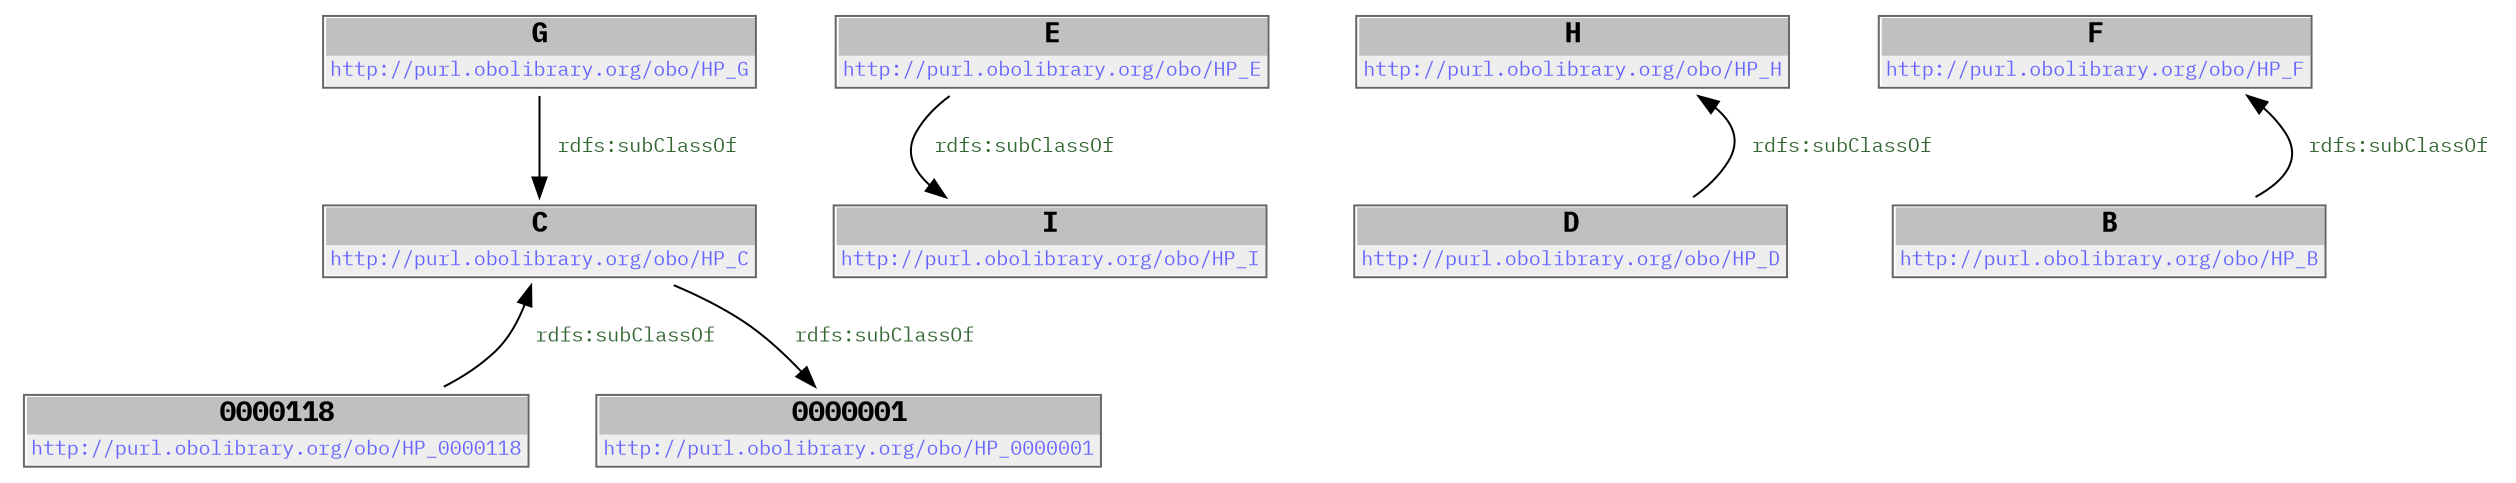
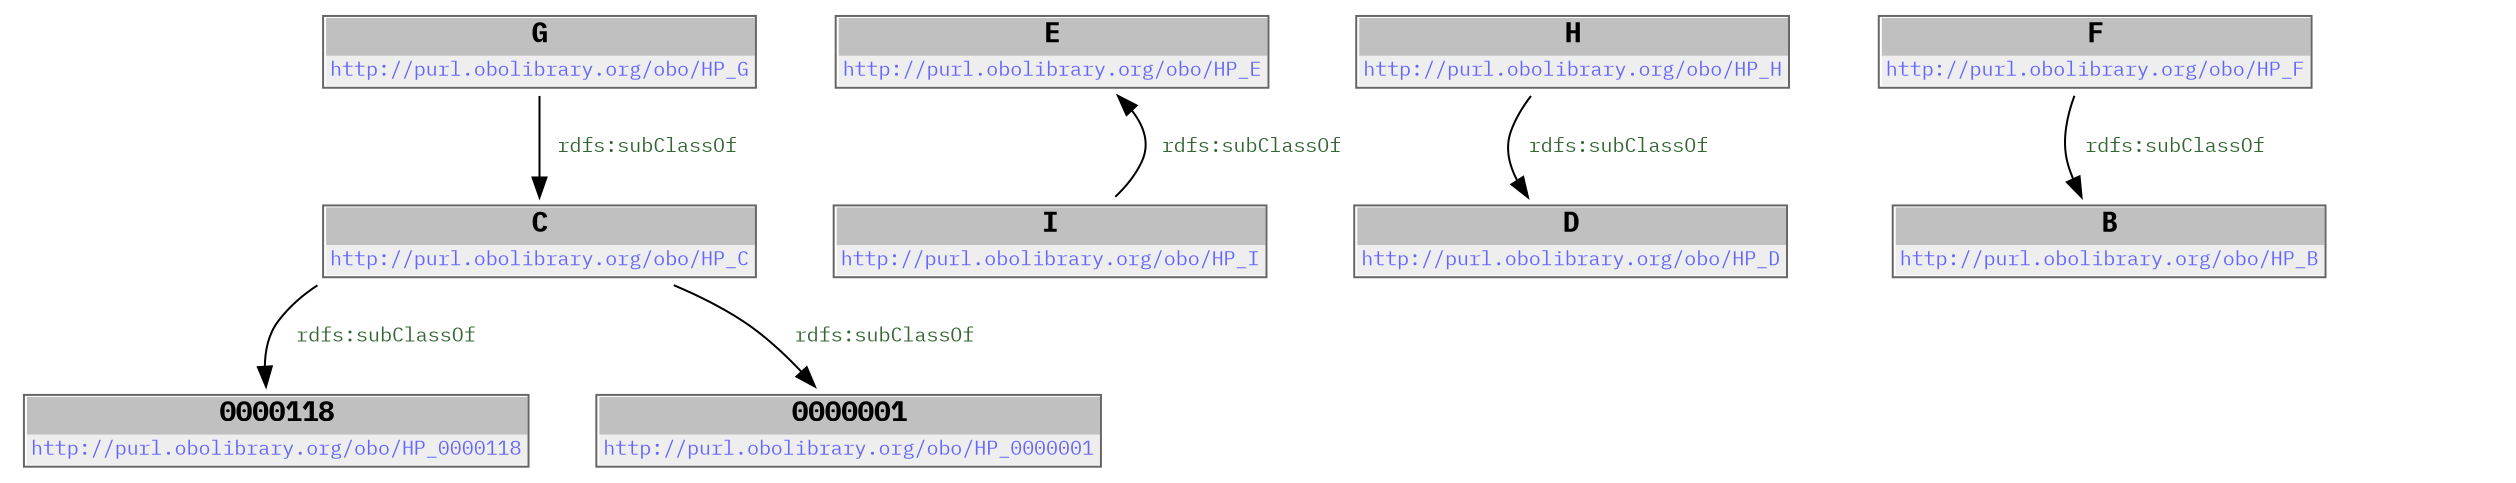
(914, 137) -> (1144, 157)
(1731, 156) -> (1510, 136)
(2292, 156) -> (2065, 137)
(493, 354) -> (280, 319)
